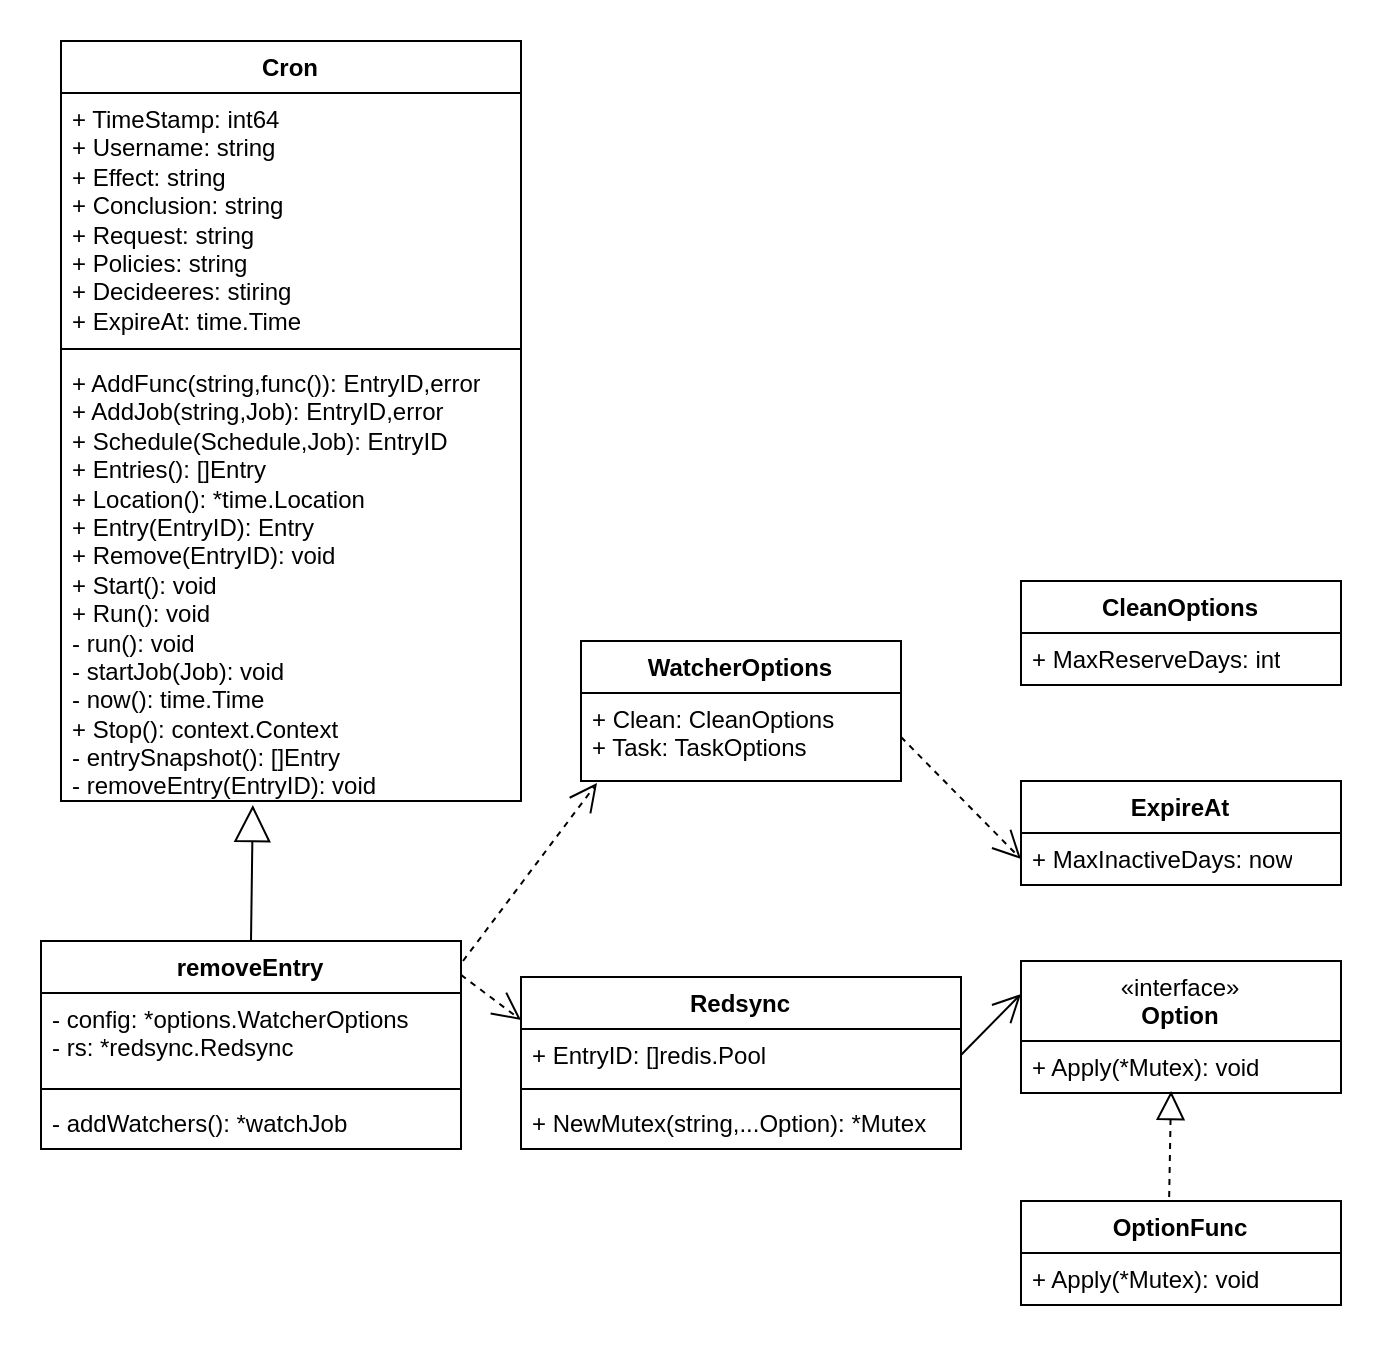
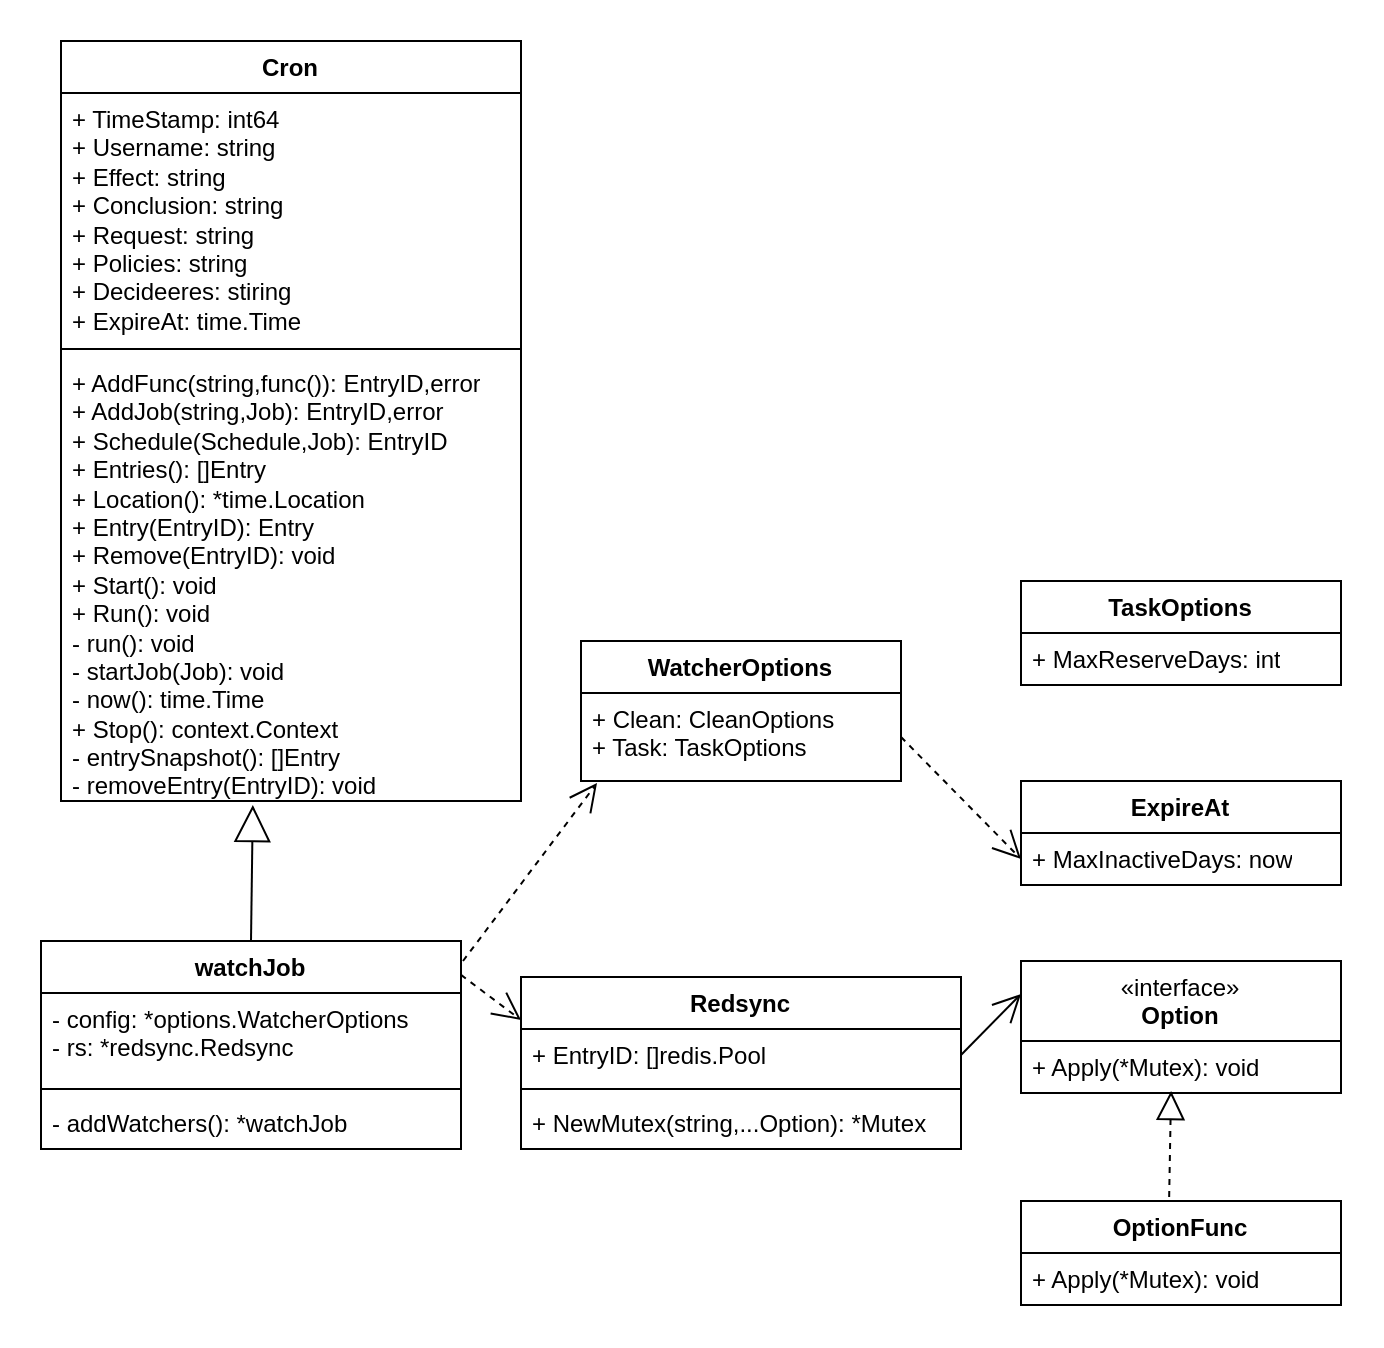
(1181, 609) -> (1181, 609)
(251, 969) -> (251, 969)
